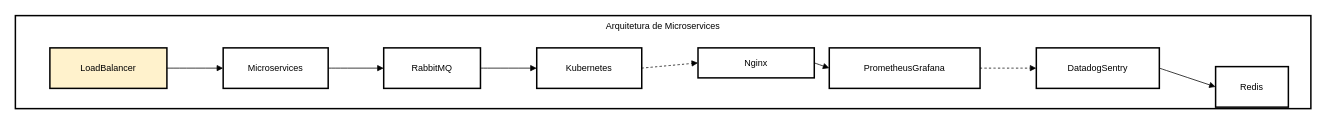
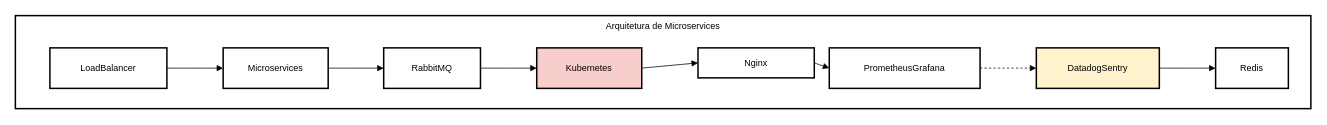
(667, 65) -> (667, 65)
(108, 68) -> (108, 68)
(589, 68) -> (589, 68)
(1098, 68) -> (1098, 68)
(1252, 87) -> (1252, 68)
